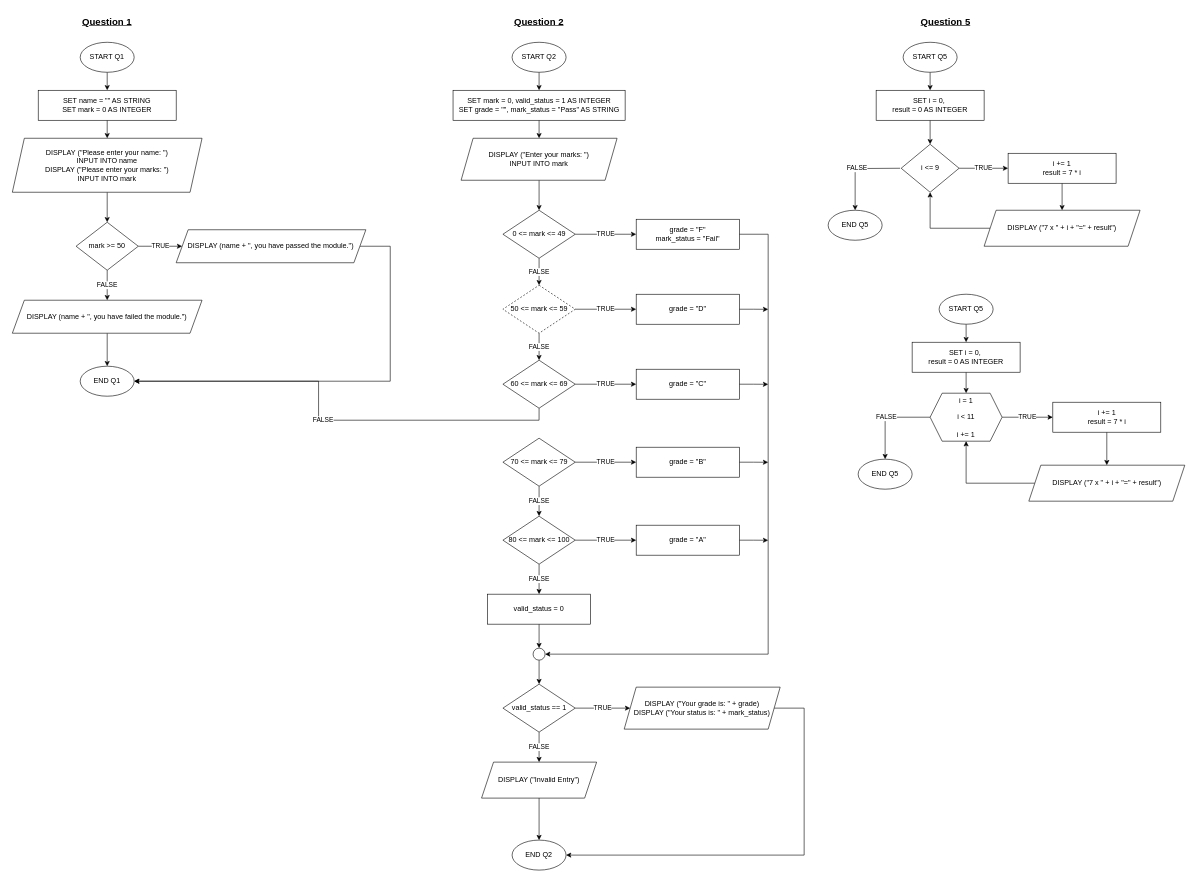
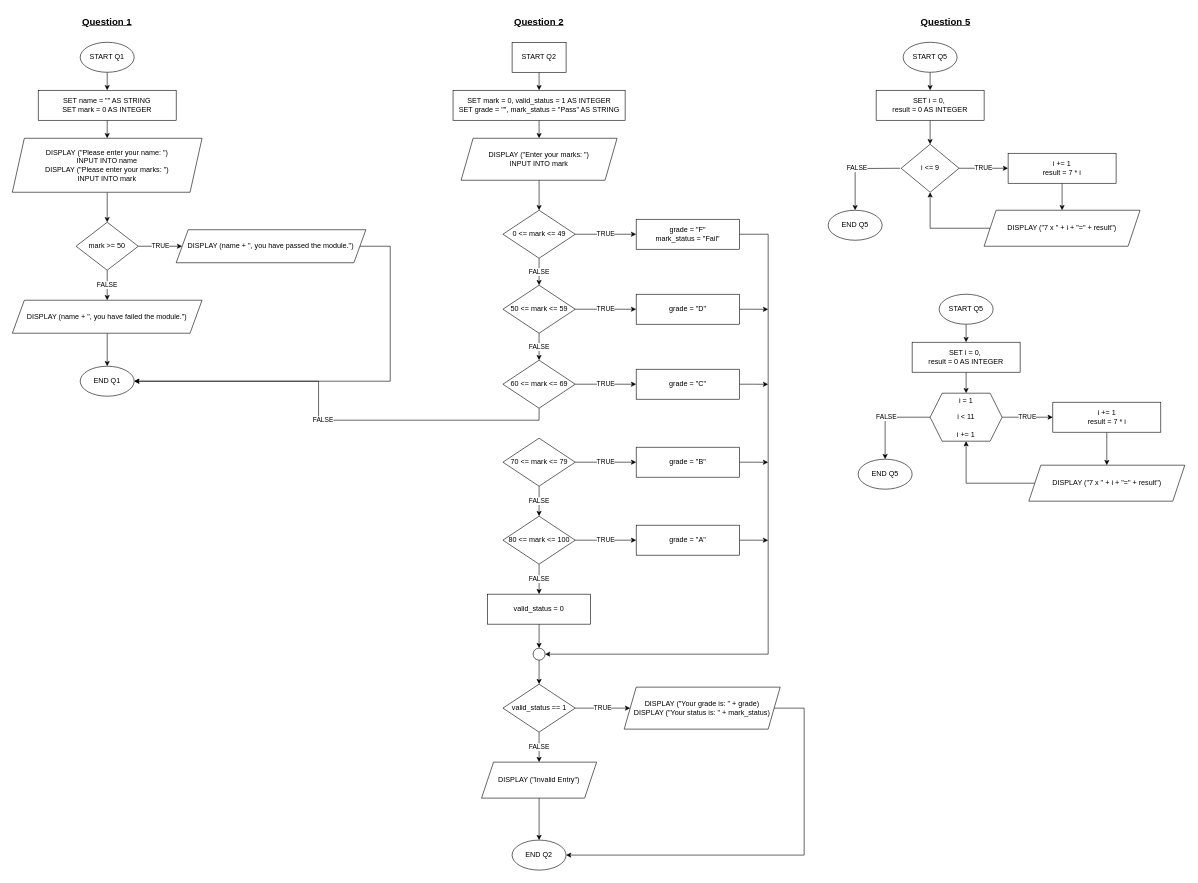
(539, 57) -> (539, 57)
(539, 309) -> (539, 309)
